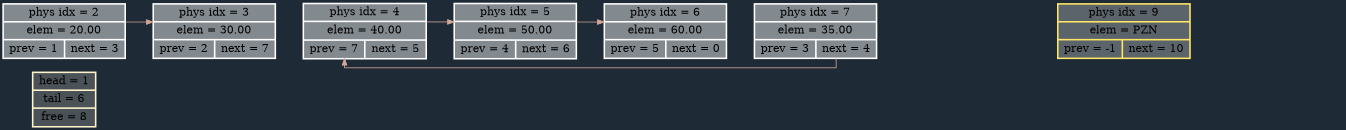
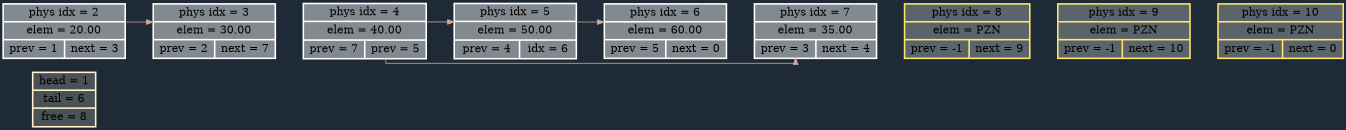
none -> (967, 31)
none -> (1281, 31)
(396, 49) -> (396, 49)
(546, 49) -> (548, 49)
(594, 68) -> (589, 63)
